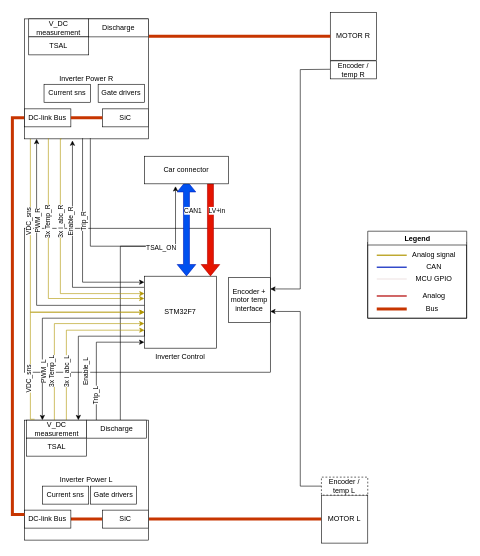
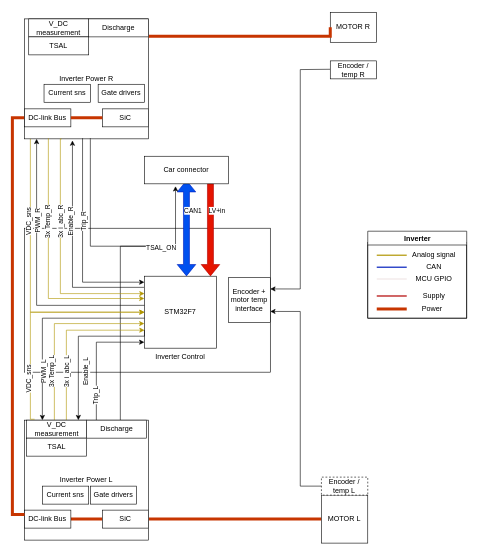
(353, 36) -> (353, 27)
(418, 239) -> (418, 239)
(434, 296) -> (434, 296)
(432, 309) -> (432, 309)
